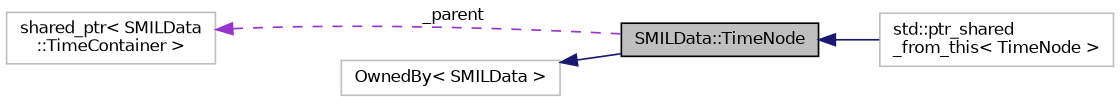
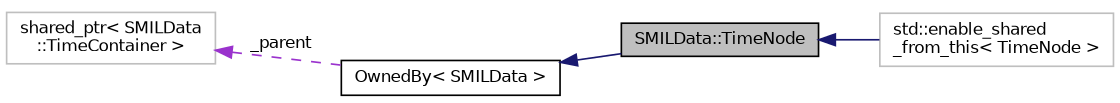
(427, 27) -> (287, 59)
(997, 40) -> (997, 40)
(451, 78) -> (451, 78)
